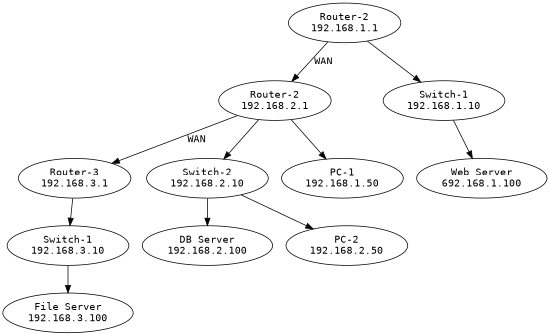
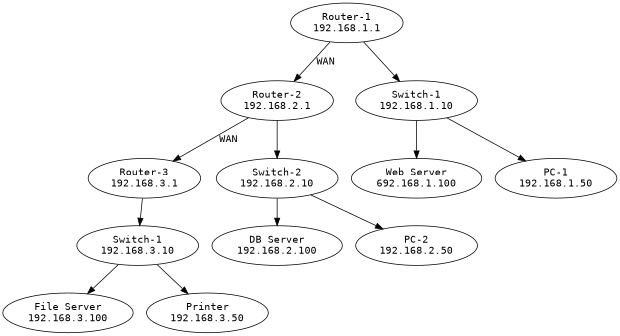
(345, 23) -> (347, 23)
(306, 136) -> (483, 138)
none -> (207, 313)
